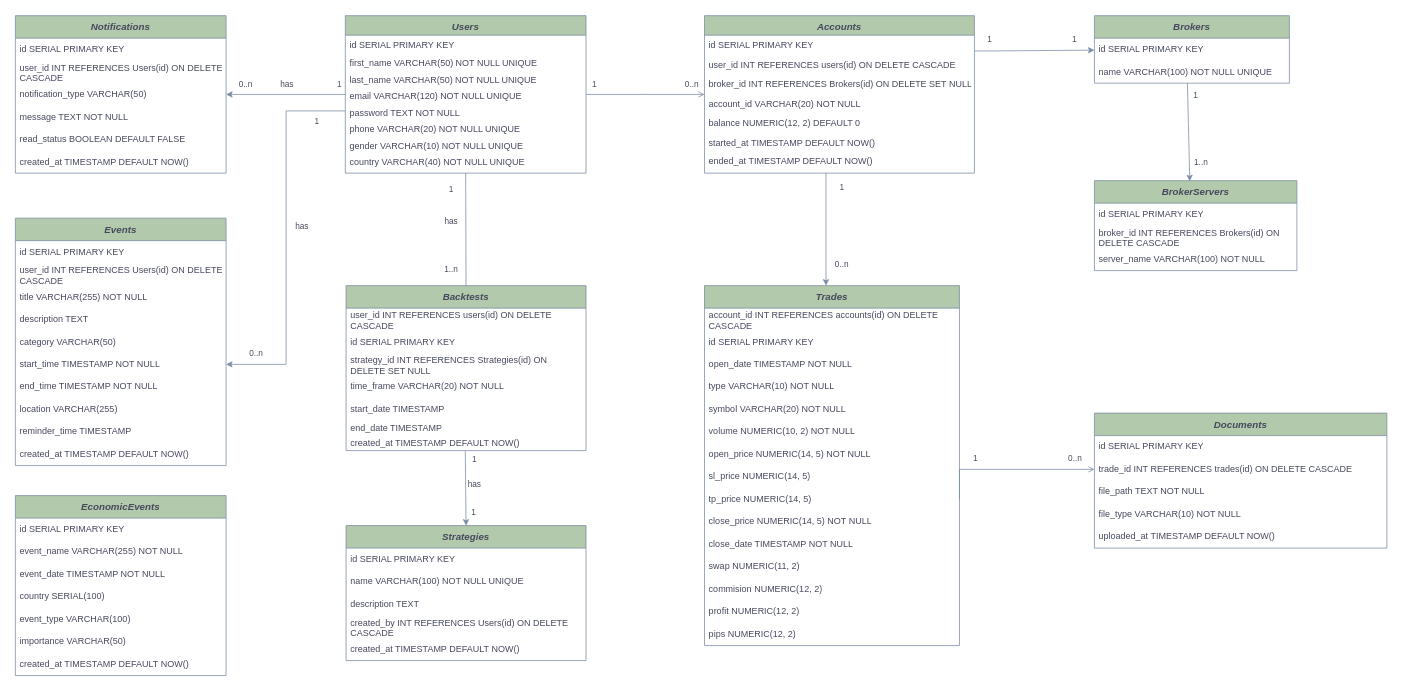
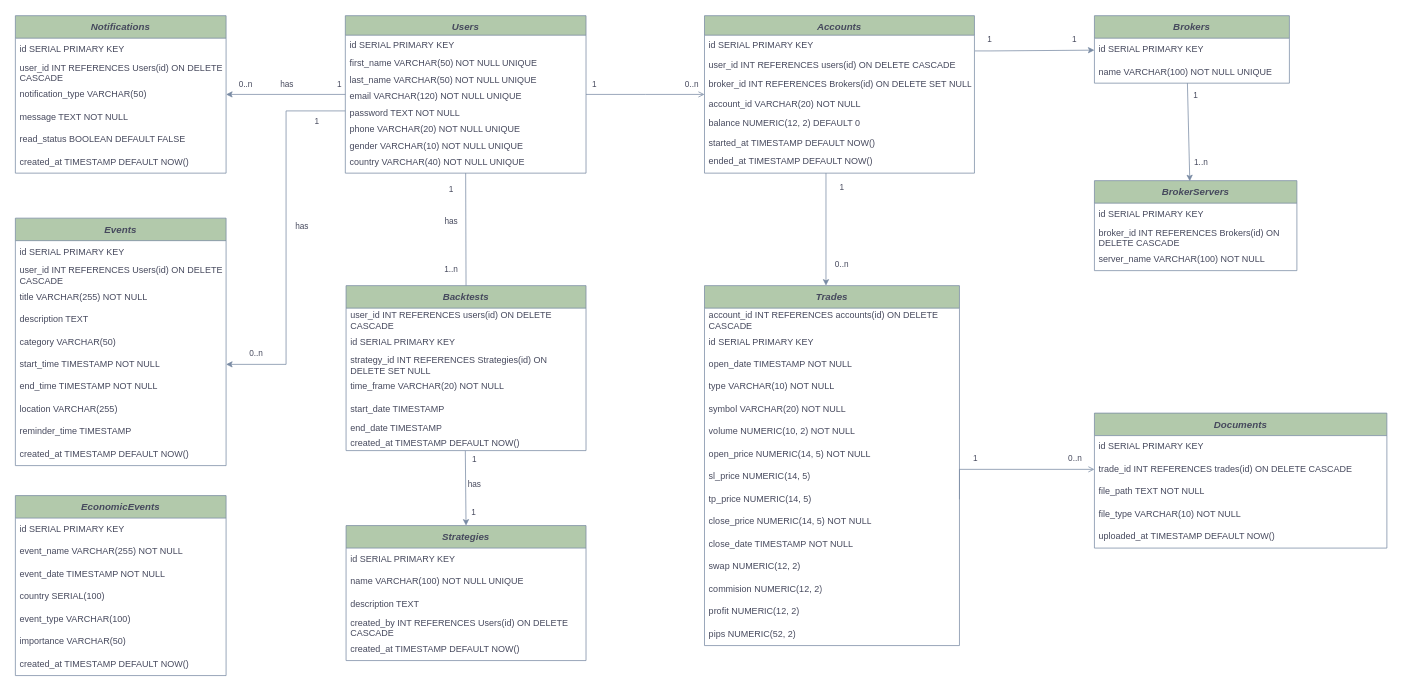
(755, 567) -> (755, 567)
(753, 634) -> (753, 634)
